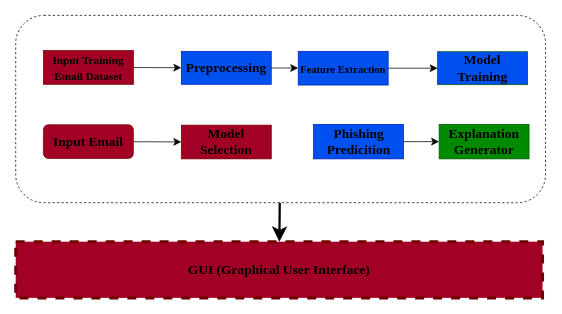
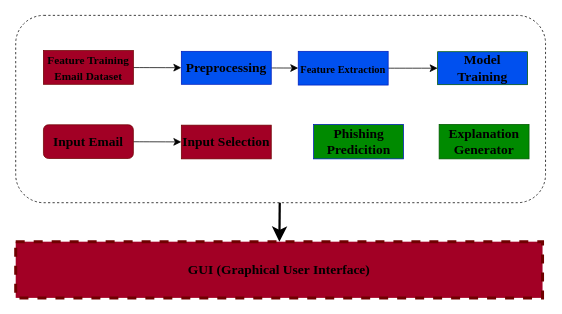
(88, 68) -> (88, 68)
(226, 142) -> (226, 142)
(359, 142) -> (359, 142)
(418, 142) -> none
